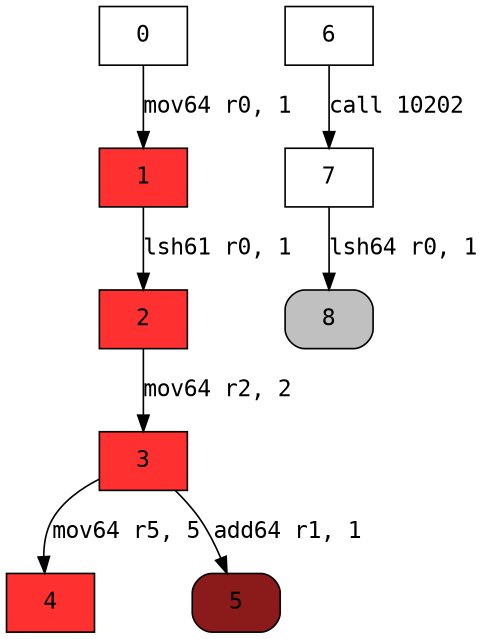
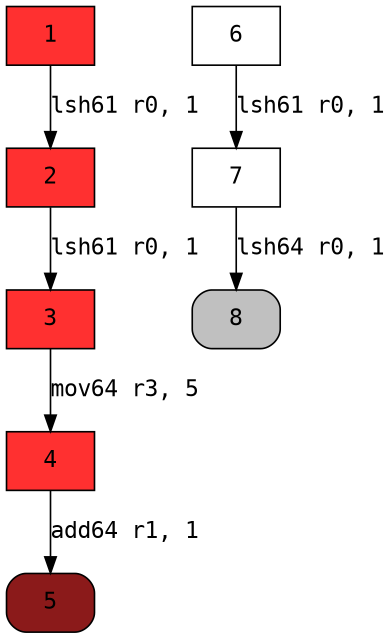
(143, 36) -> none
(397, 107) -> (310, 107)
(217, 390) -> (125, 248)
(202, 522) -> (51, 524)
(126, 532) -> (125, 390)
